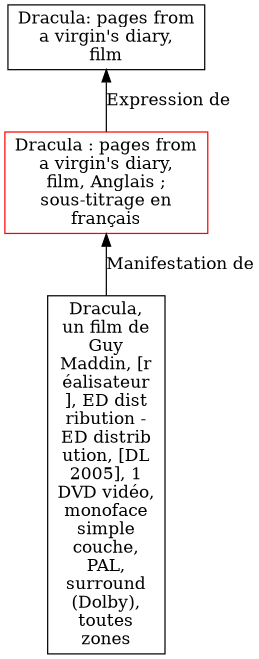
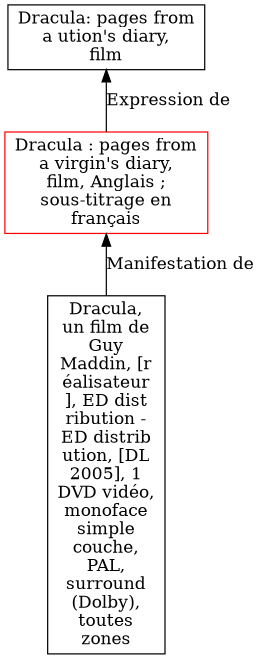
(106, 37) -> (106, 37)
